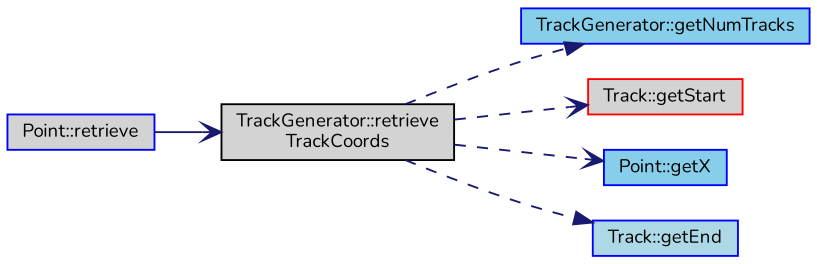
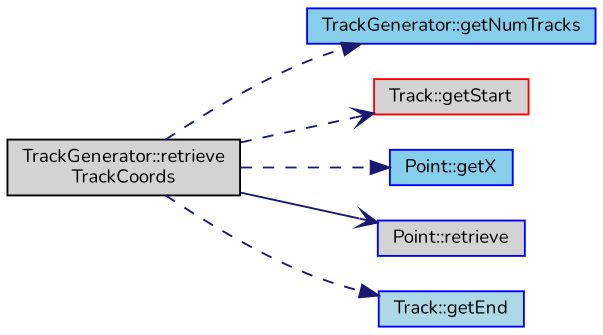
(179, 132) -> (300, 206)
(520, 152) -> (306, 168)
